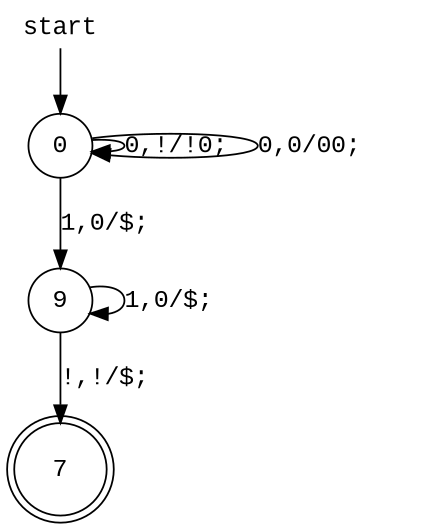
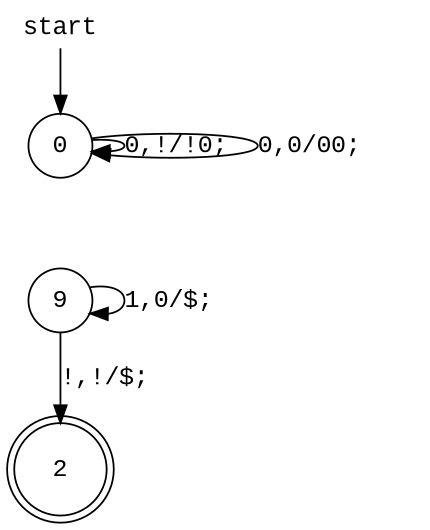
(60, 214) -> none
(60, 469) -> (60, 469)
